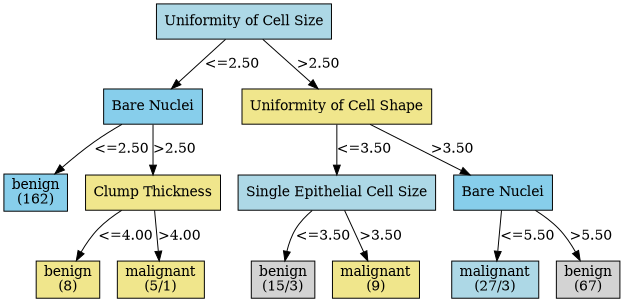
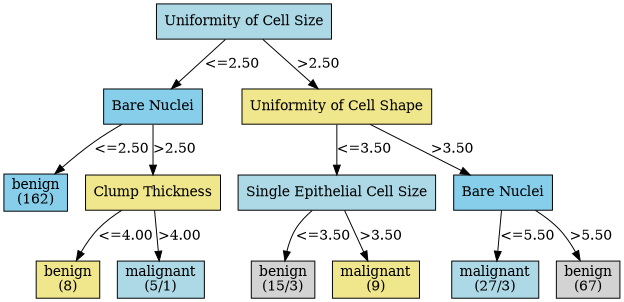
(161, 280) -> (161, 280)
